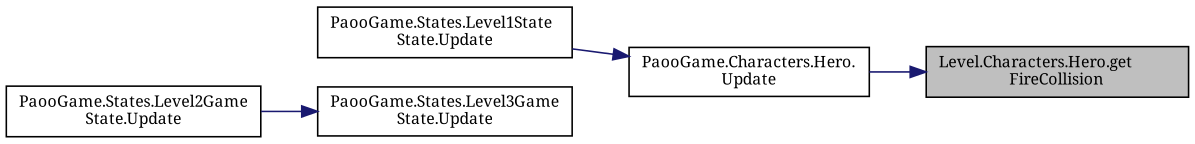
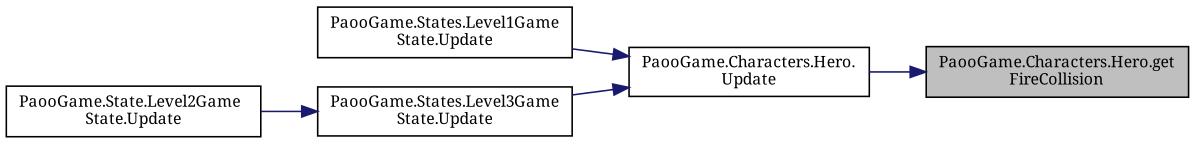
(445, 32) -> (445, 32)
(1057, 72) -> (1057, 72)
none -> (593, 92)
(134, 111) -> (134, 111)
